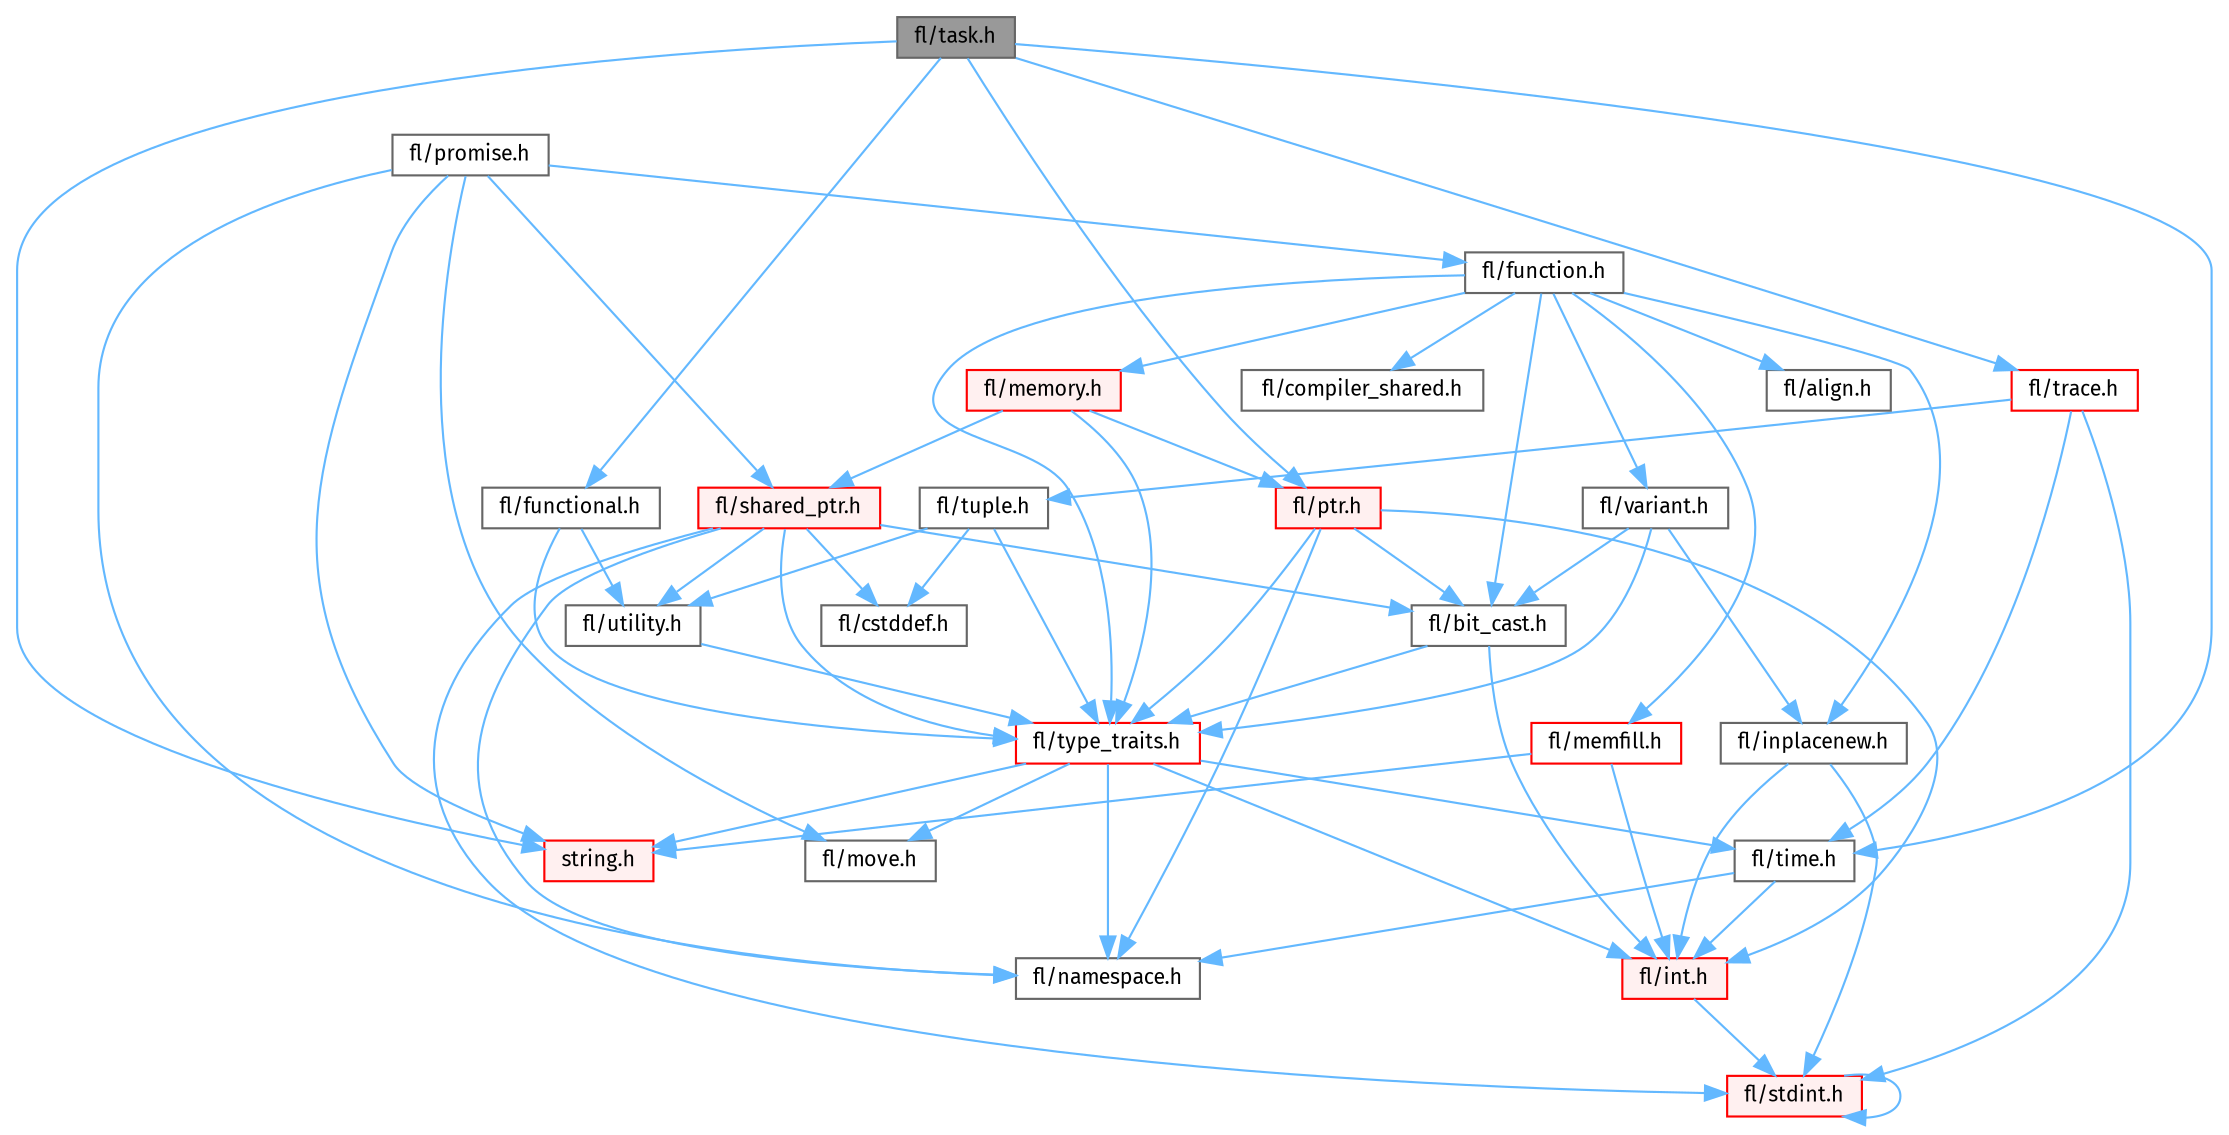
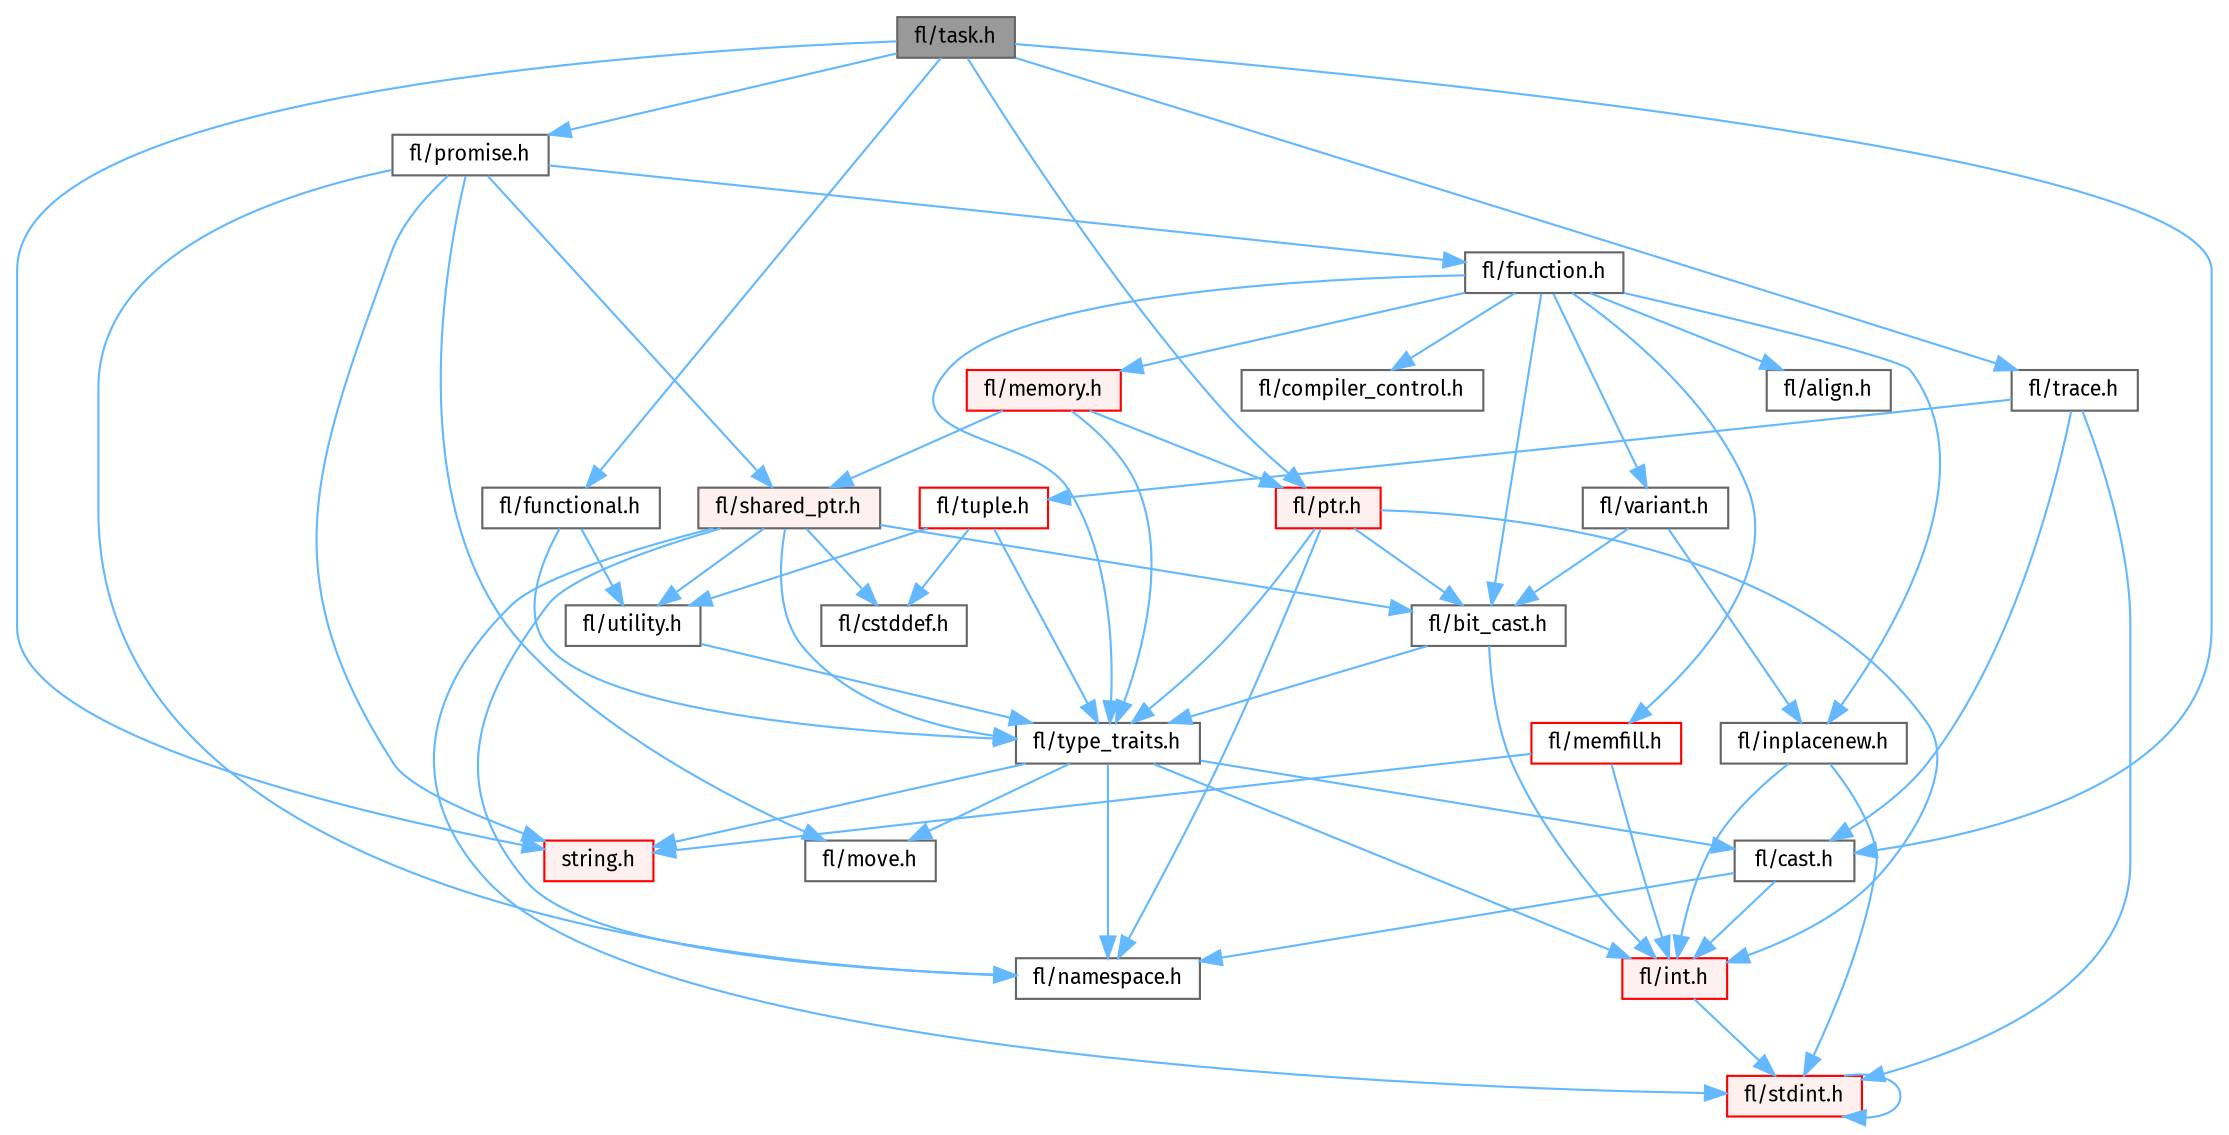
none -> (734, 92)
(1362, 390) -> (1362, 390)
(2075, 390) -> (2075, 390)
(789, 508) -> (789, 508)
(984, 508) -> (984, 508)
(1474, 688) -> none
(1108, 743) -> (1108, 743)
(1795, 861) -> (1795, 861)
